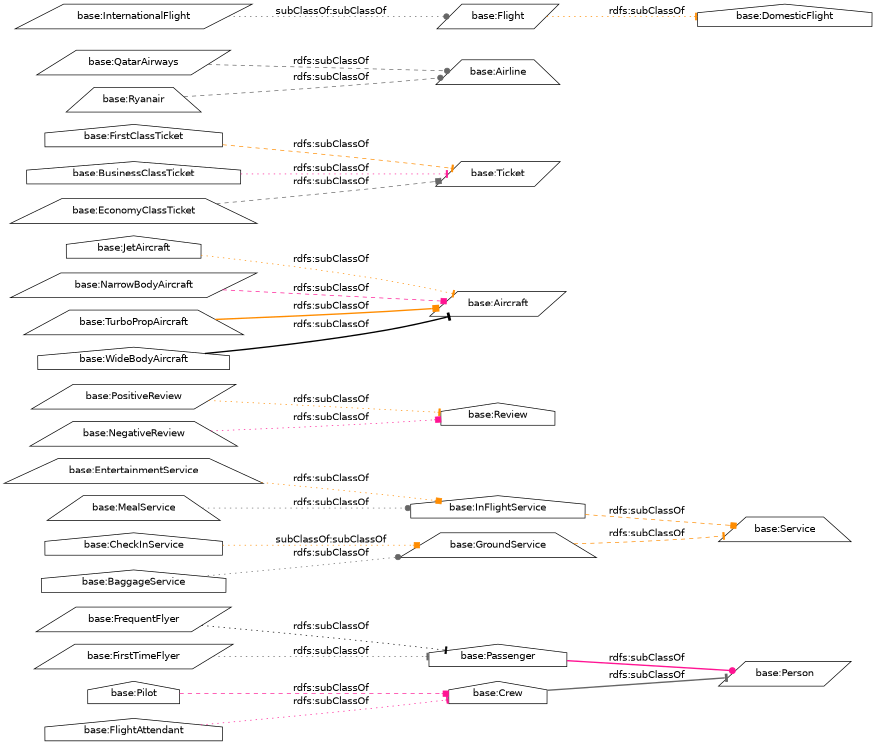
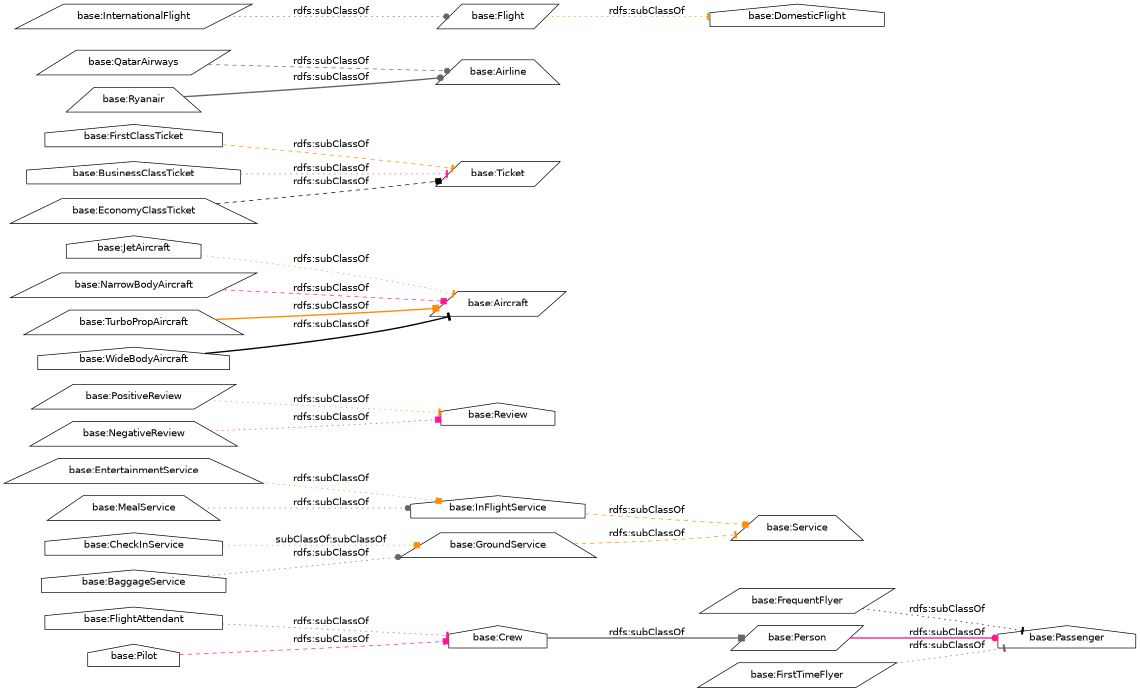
(331, 11) -> (331, 11)
(311, 88) -> (311, 88)
(325, 193) -> (325, 193)
(648, 666) -> (921, 638)
(636, 684) -> (642, 638)
